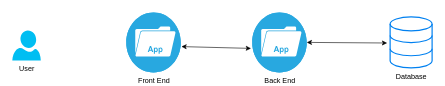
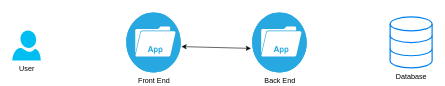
(327, 42) -> none
